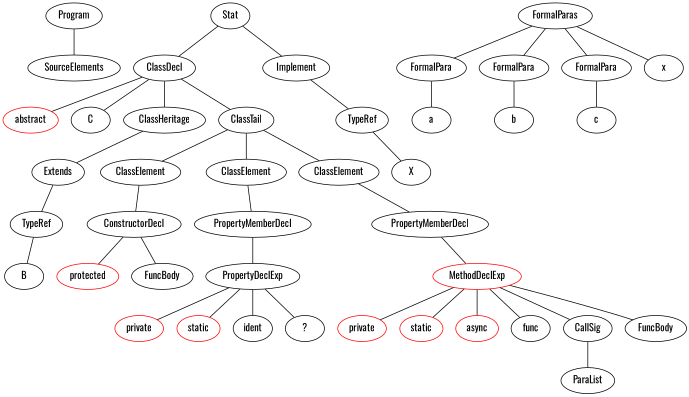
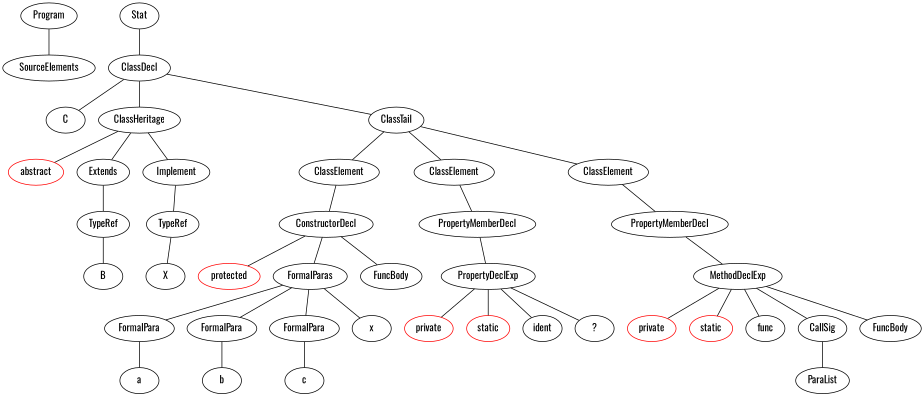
(262, 41) -> (158, 146)
(97, 94) -> (86, 147)
none -> (318, 250)
(477, 276) -> (738, 276)
(477, 329) -> none
